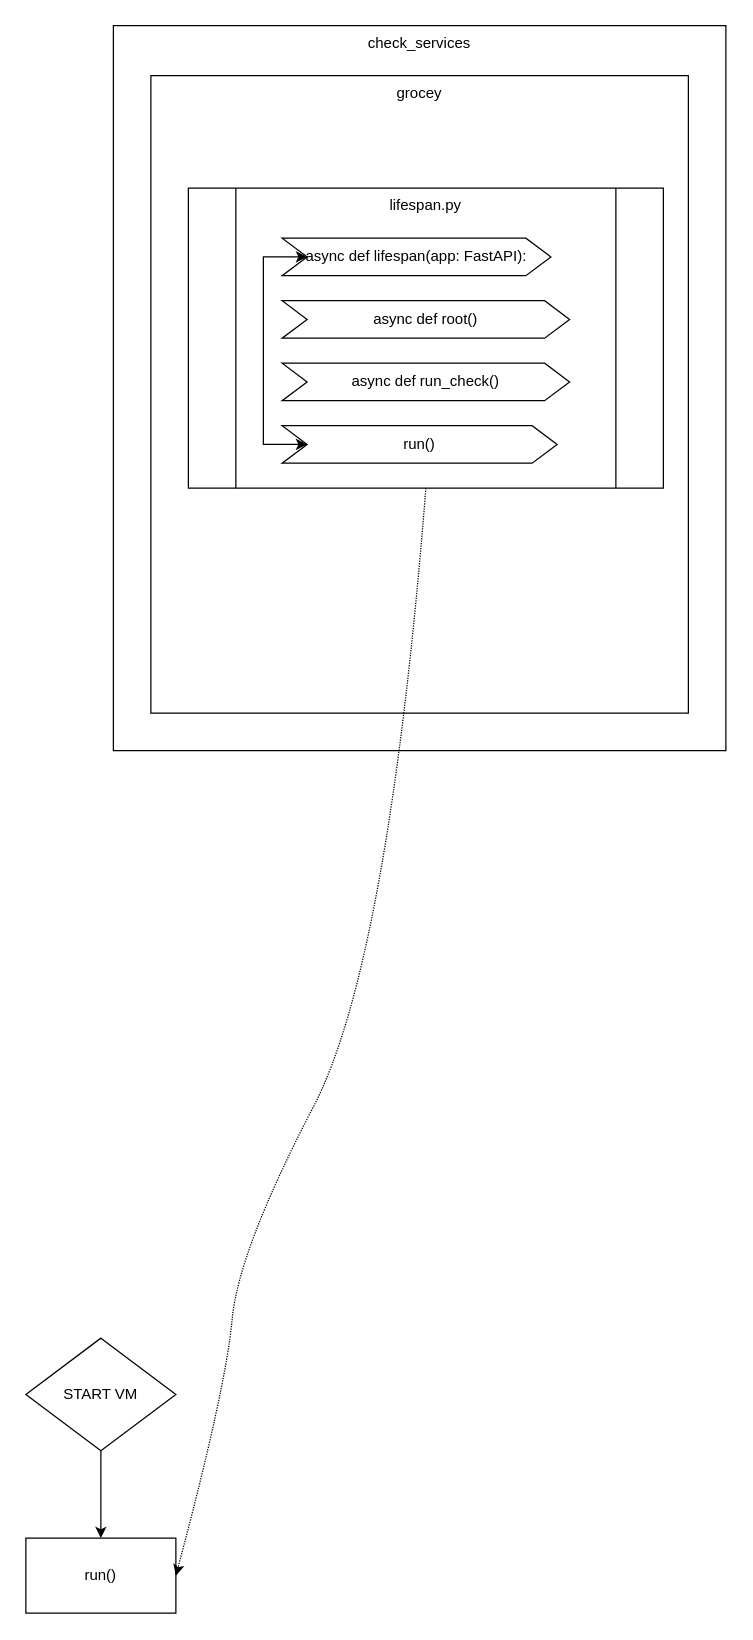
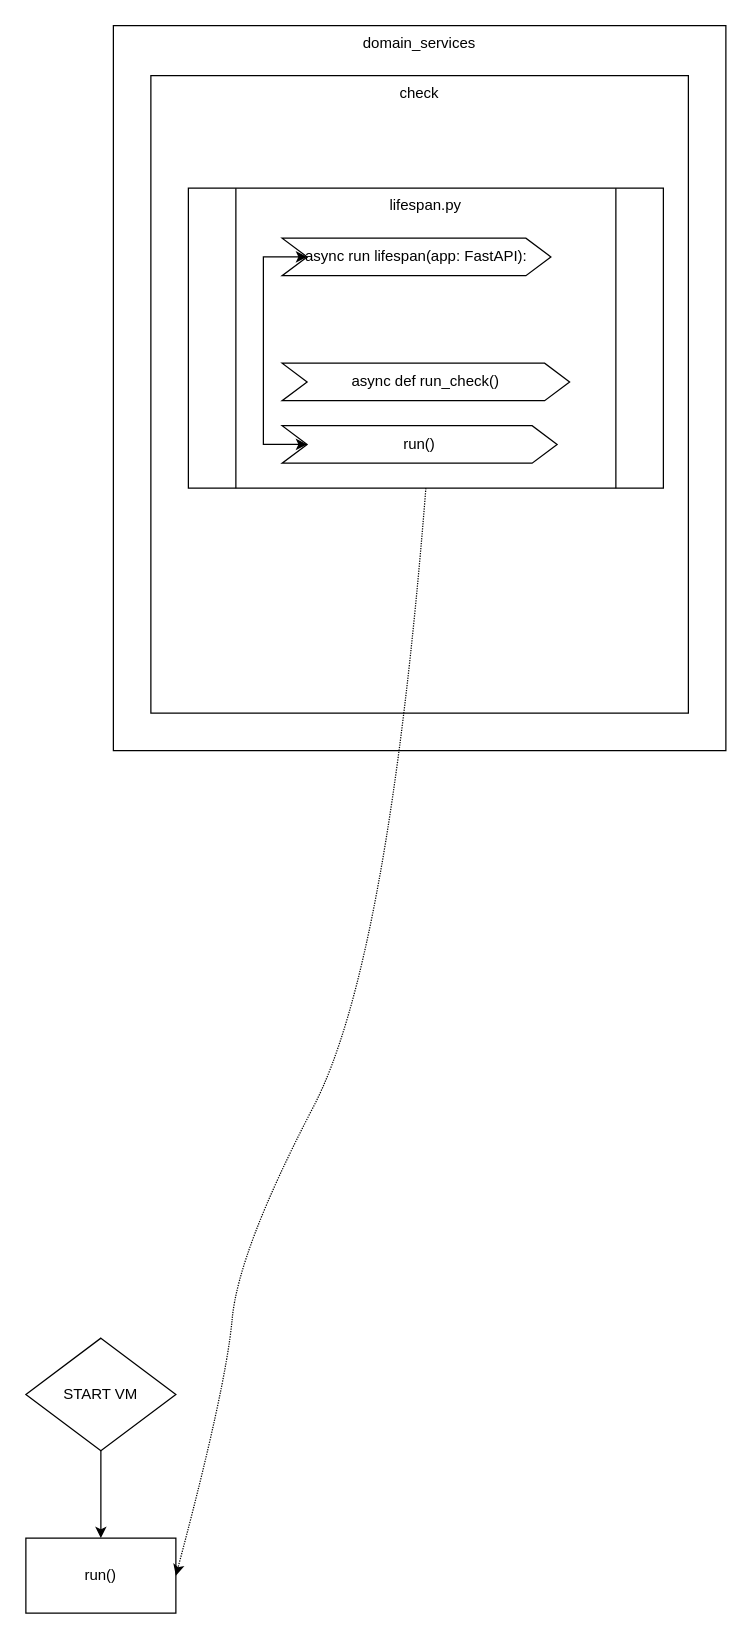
(419, 43) -> (419, 43)
(419, 93) -> (419, 93)
(416, 257) -> (416, 257)
(426, 319) -> none
